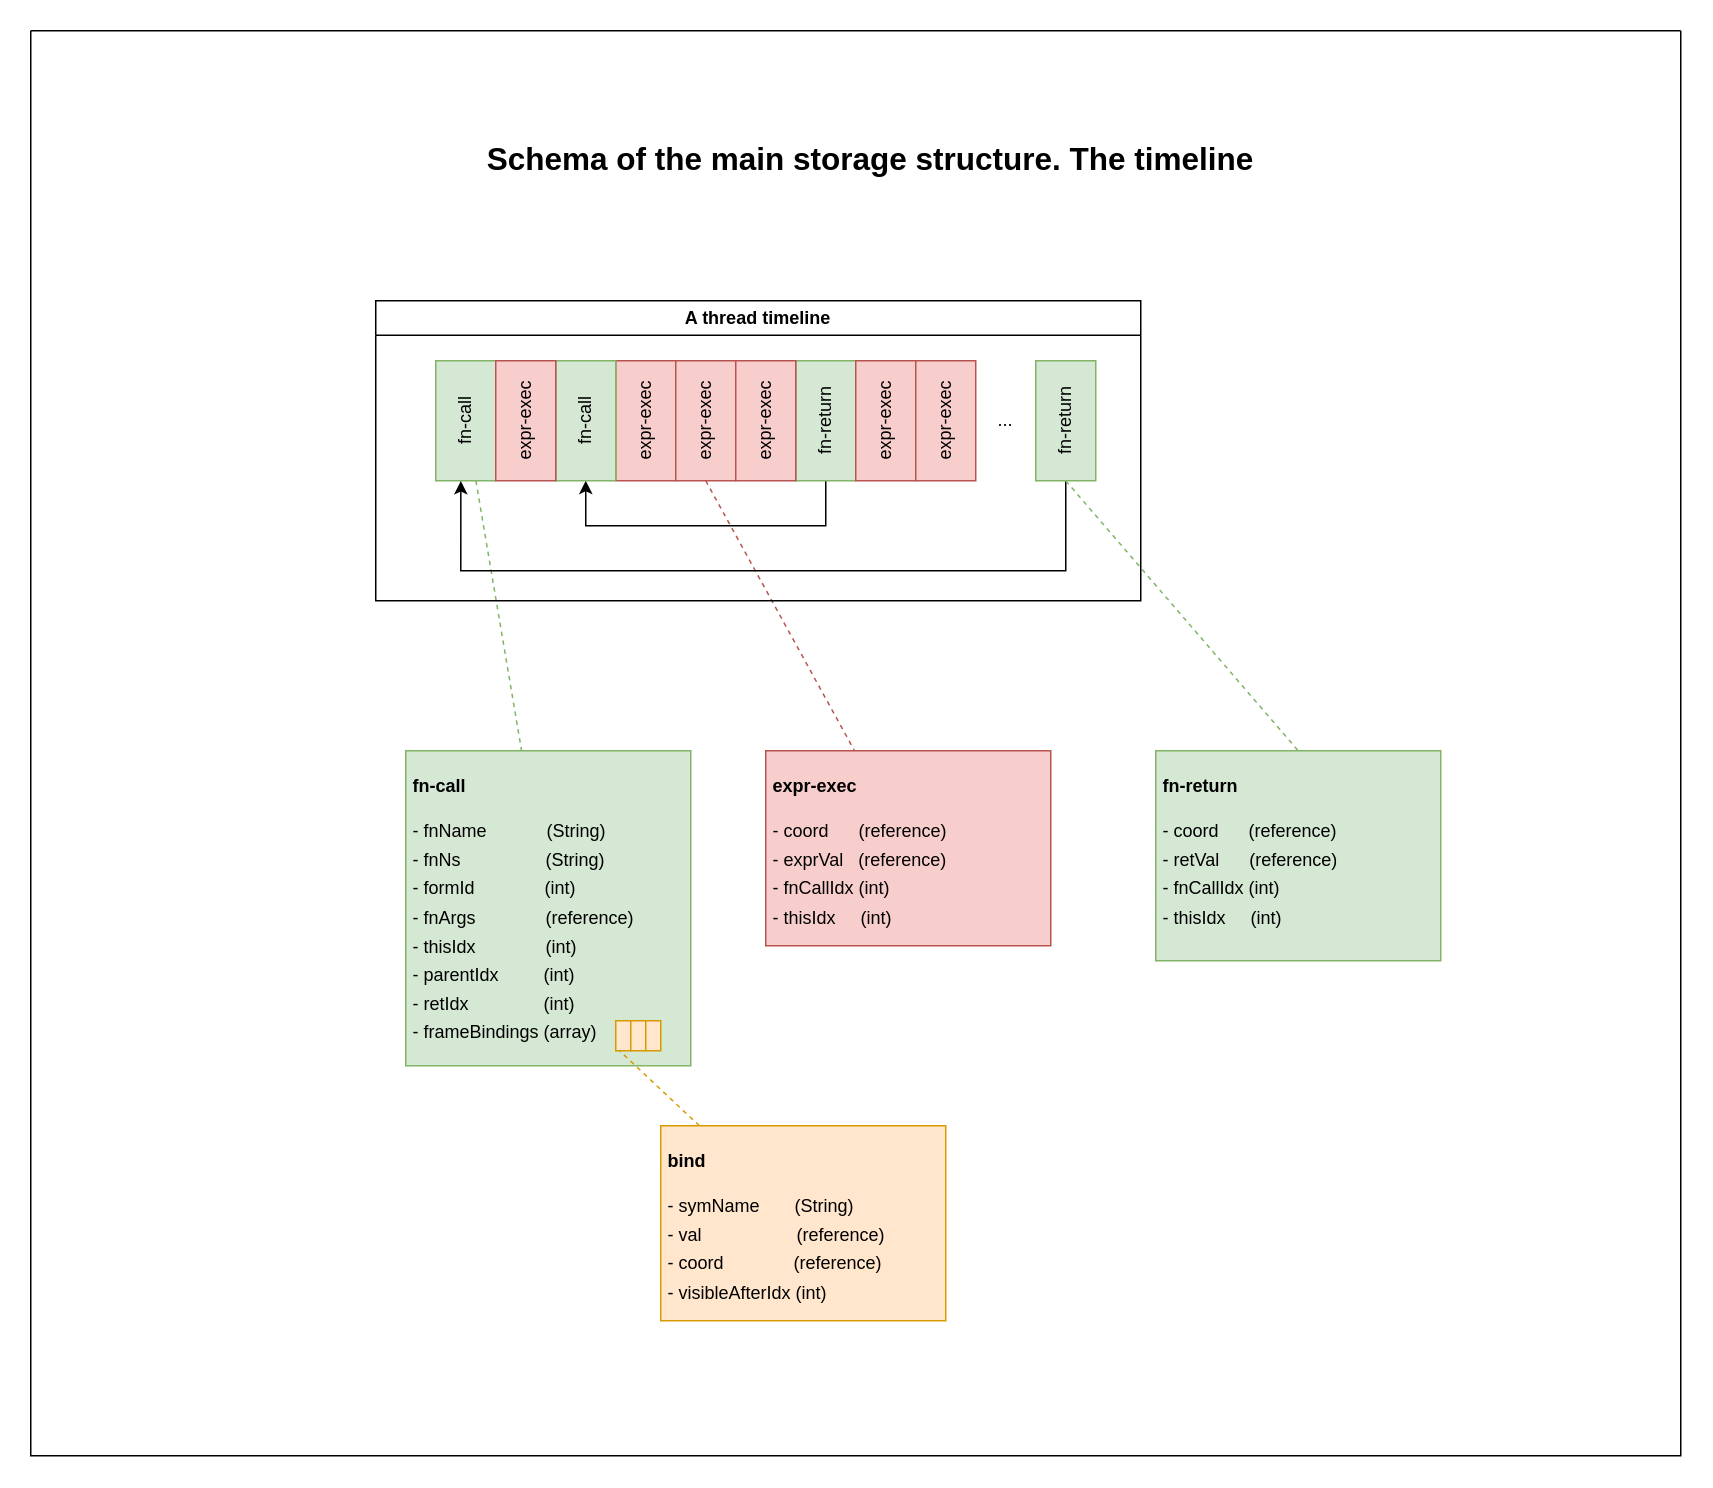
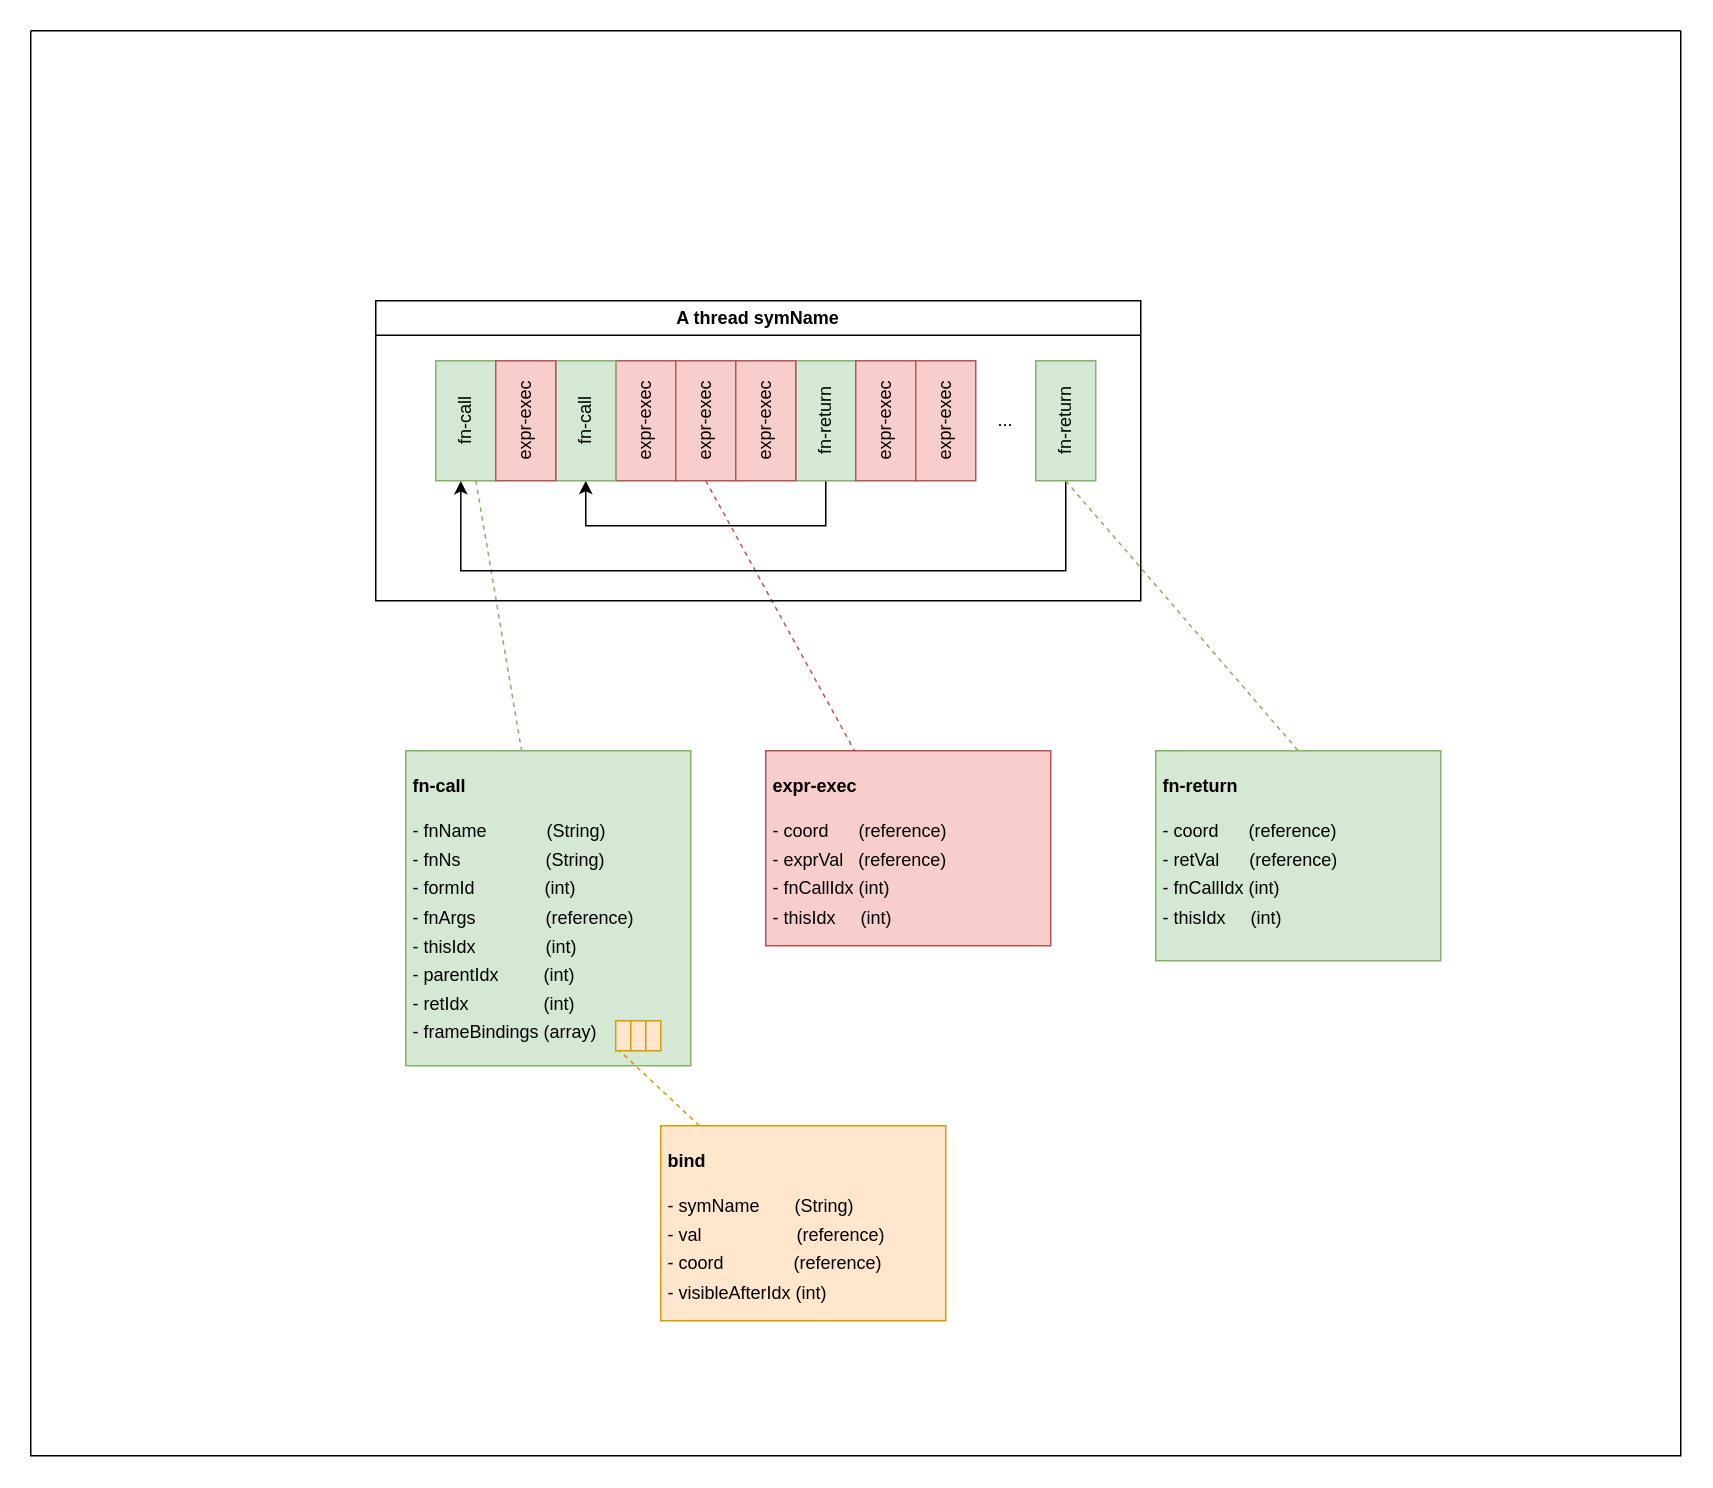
(871, 158) -> none
(758, 319) -> (758, 319)
